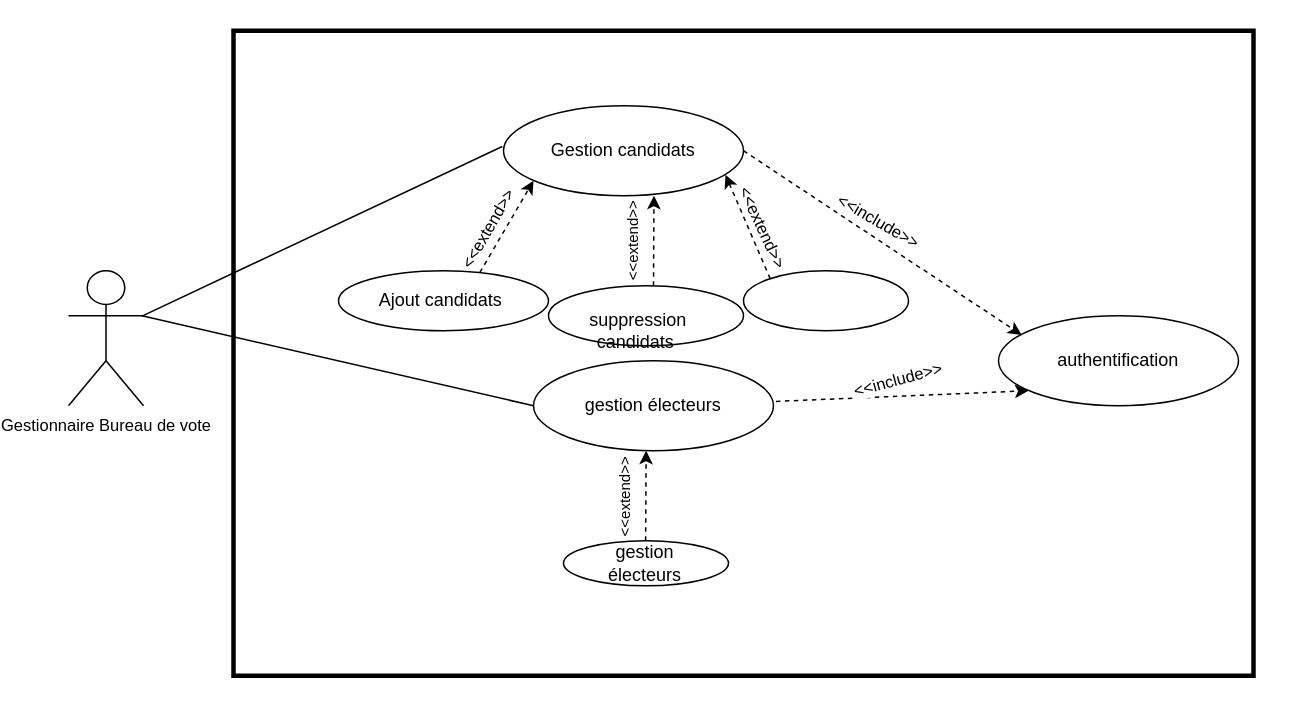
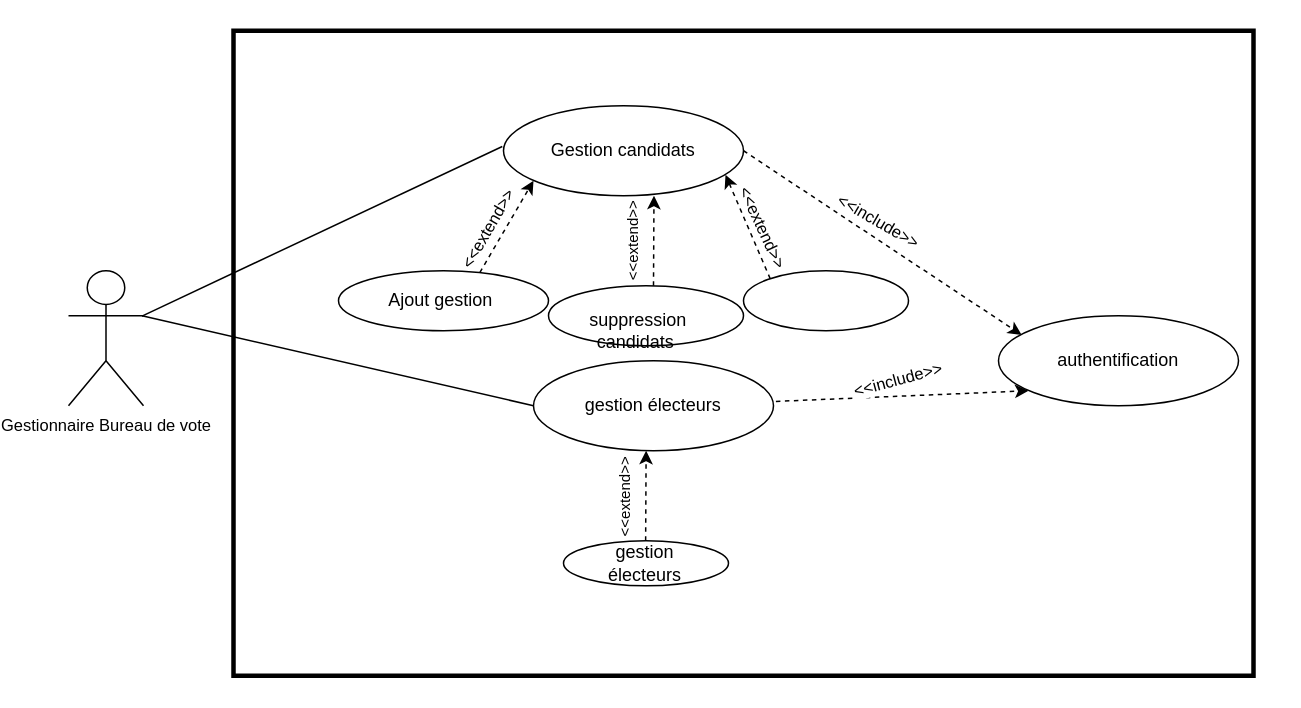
(443, 301) -> (443, 301)
